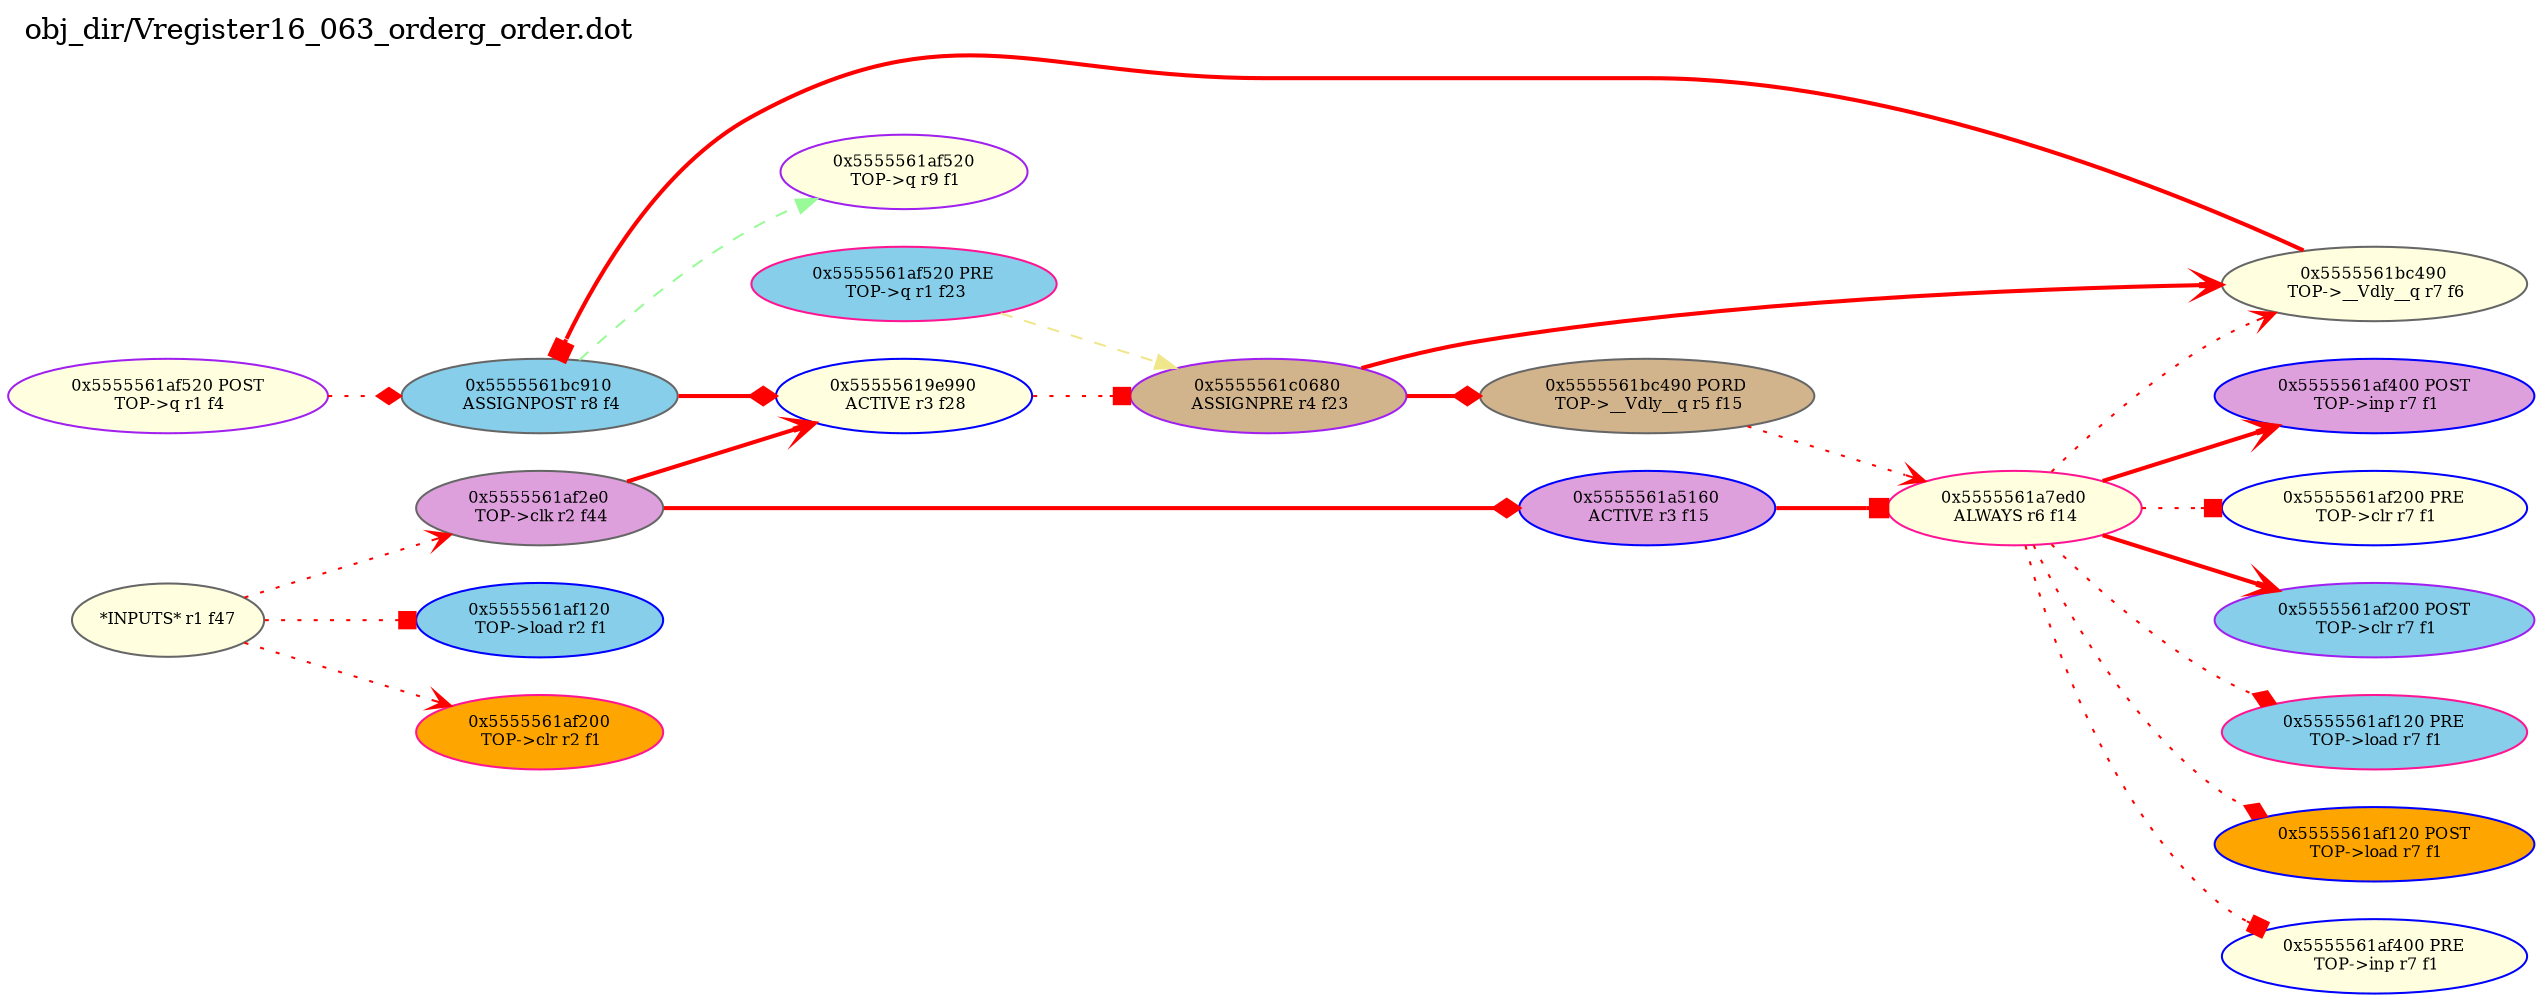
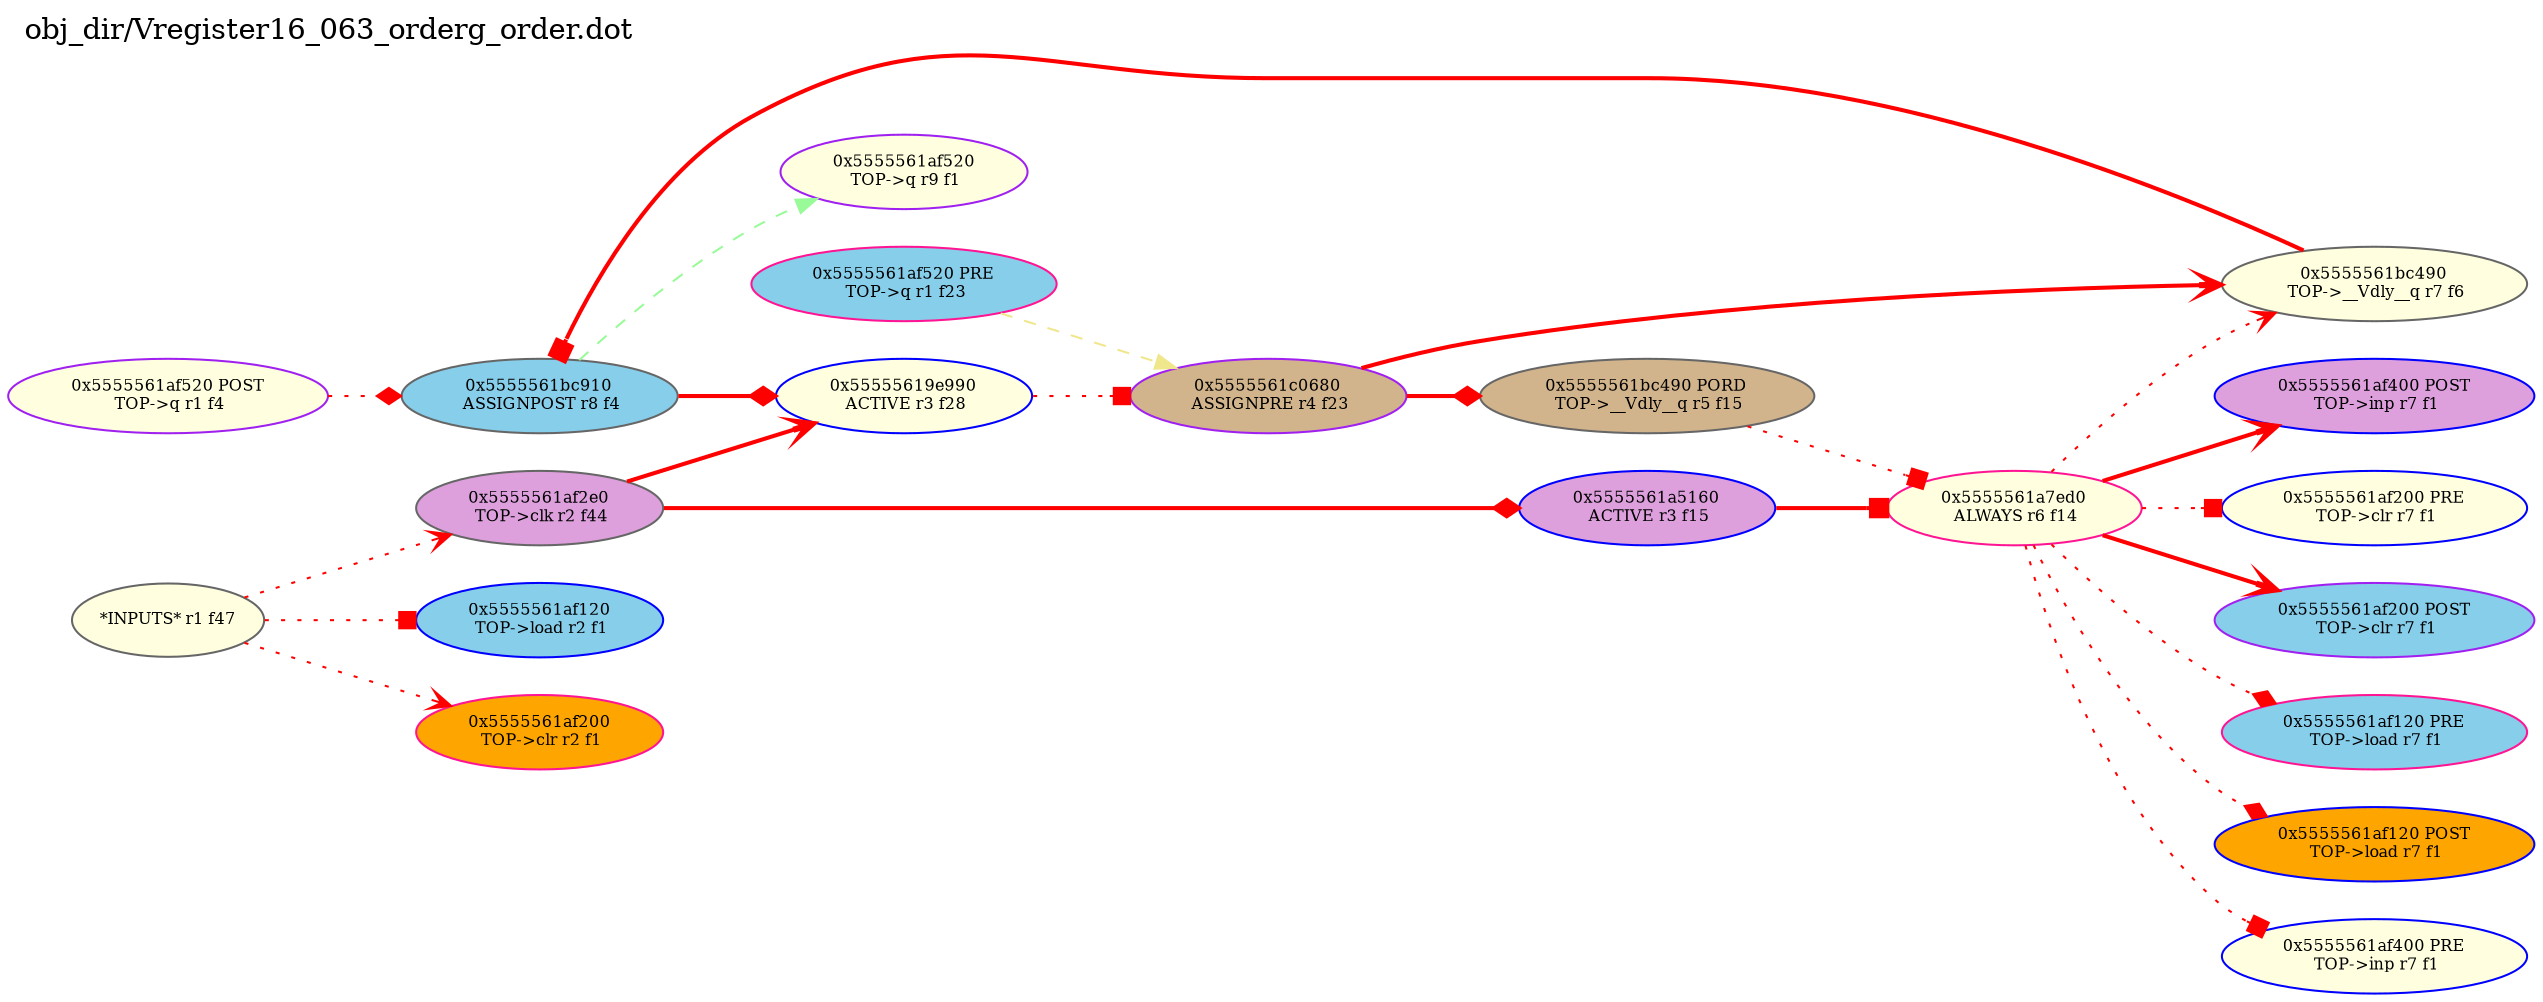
(1826, 451) -> (1826, 451)
